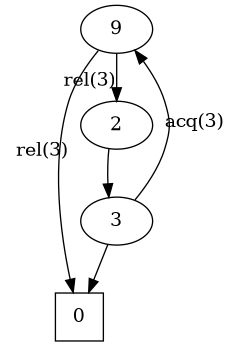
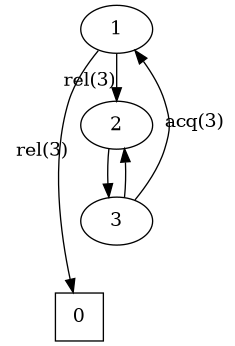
(117, 29) -> (117, 29)
(101, 262) -> (126, 180)
